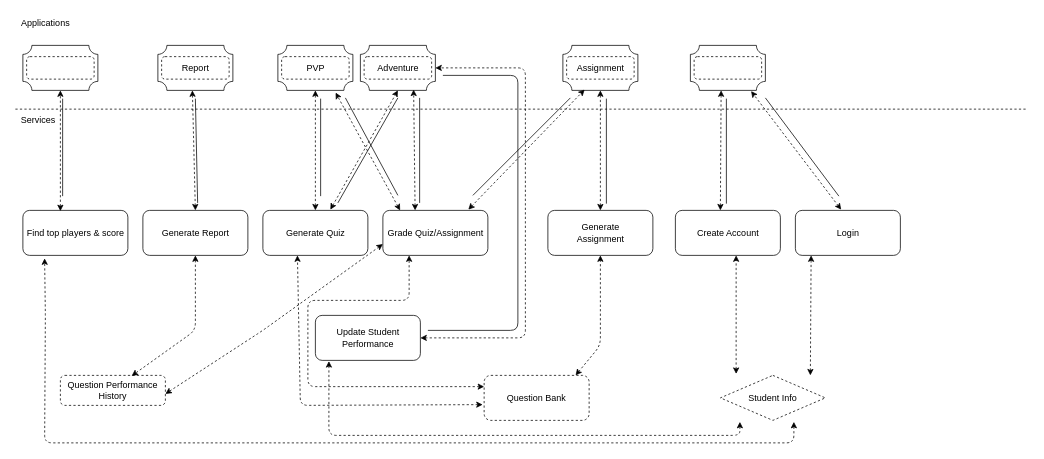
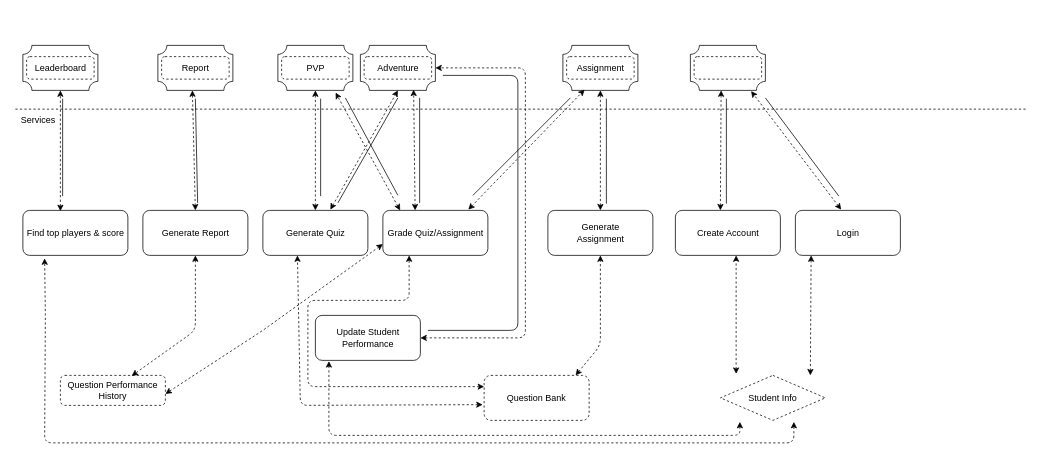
(45, 23) -> none
none -> (60, 68)
